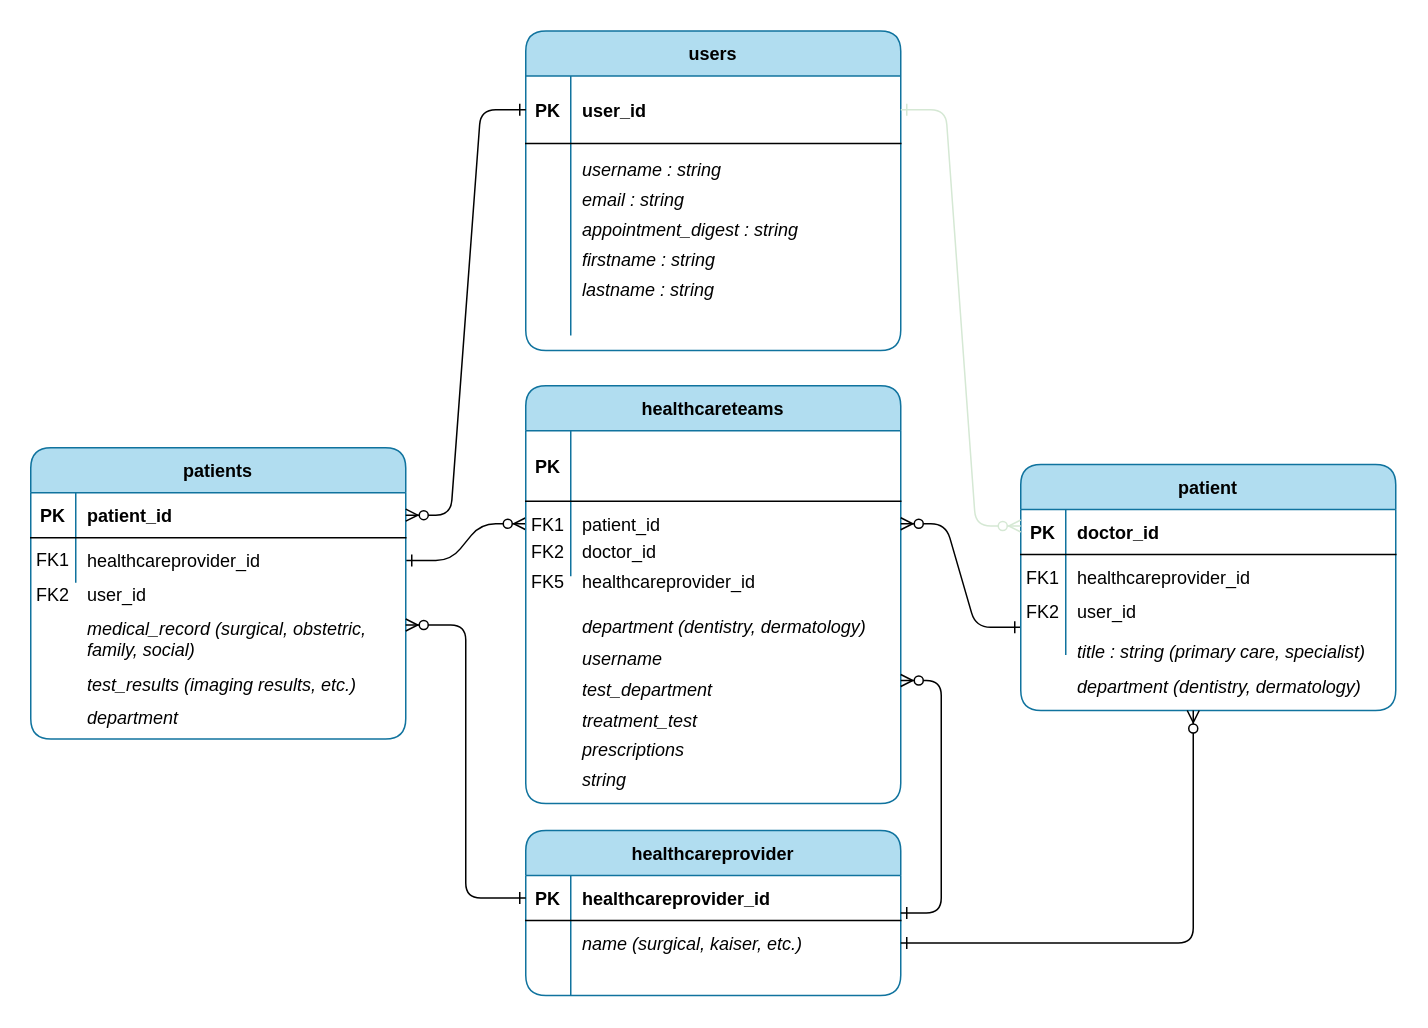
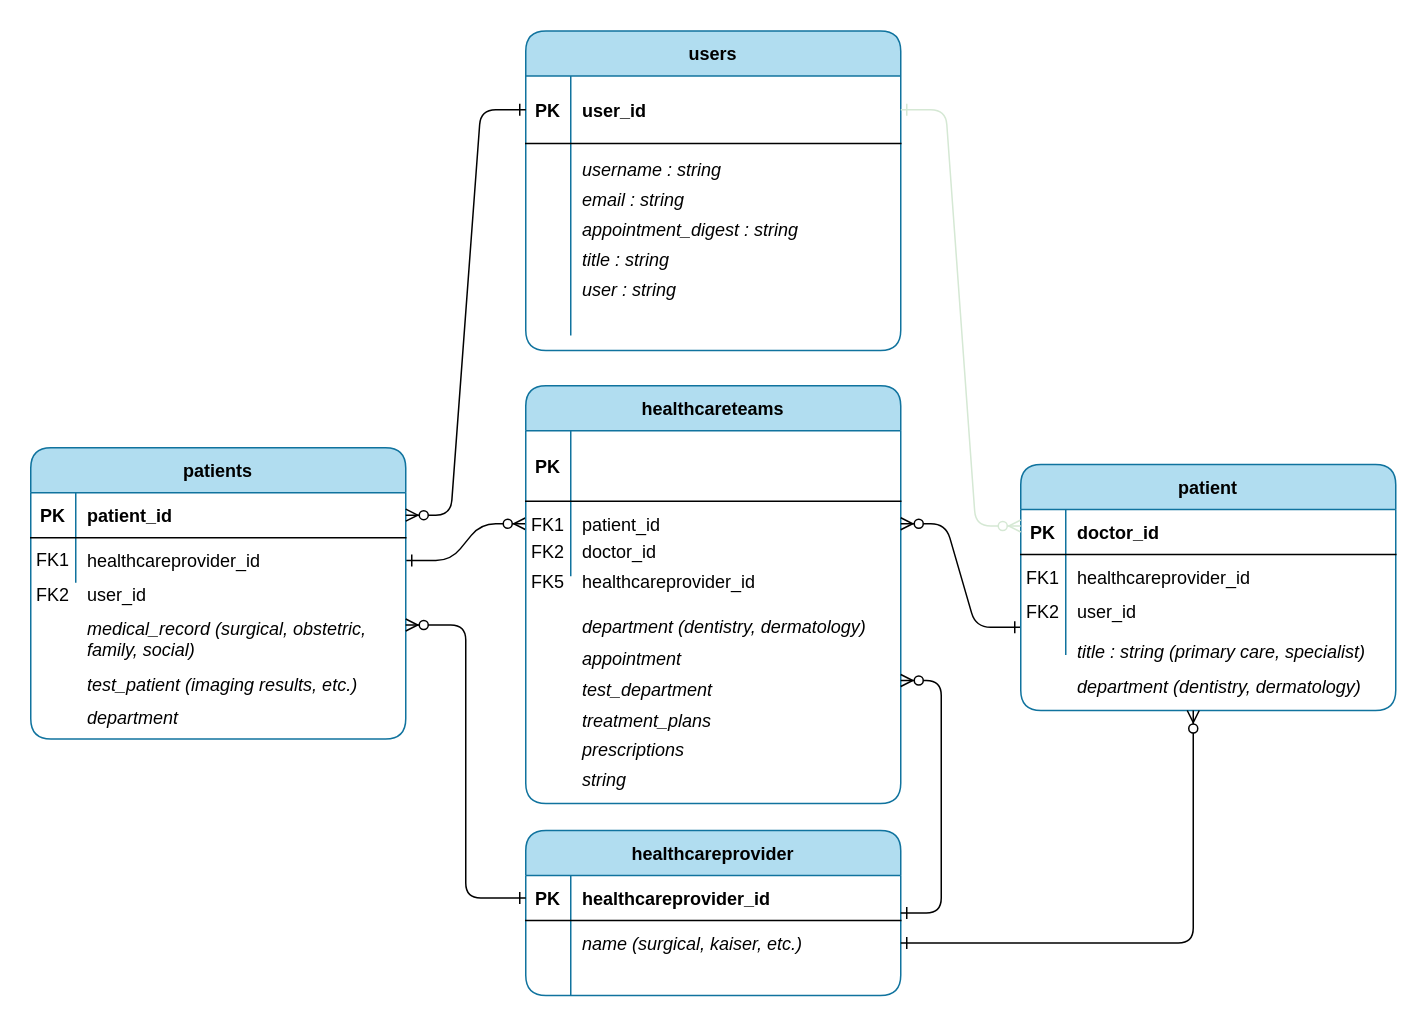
(661, 260) -> (639, 260)
(656, 290) -> (638, 290)
(622, 659) -> (635, 659)
(247, 684) -> (247, 684)
(653, 721) -> (655, 721)
